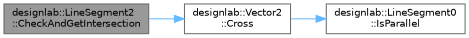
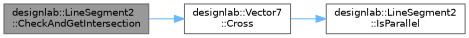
(238, 19) -> (238, 19)
(396, 19) -> (396, 19)
